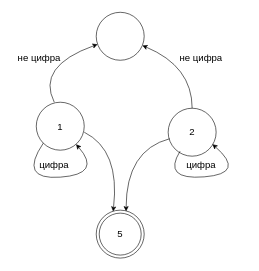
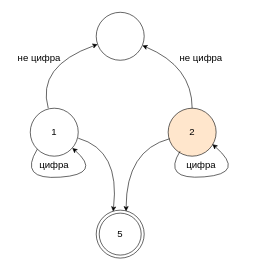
(60, 126) -> (54, 132)
(192, 132) -> (192, 132)
